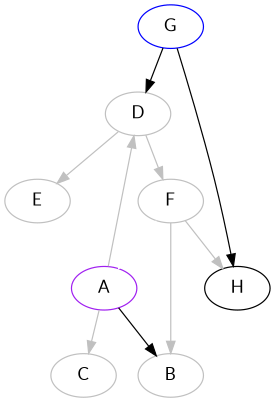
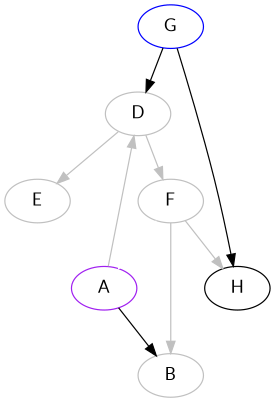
(84, 375) -> none
